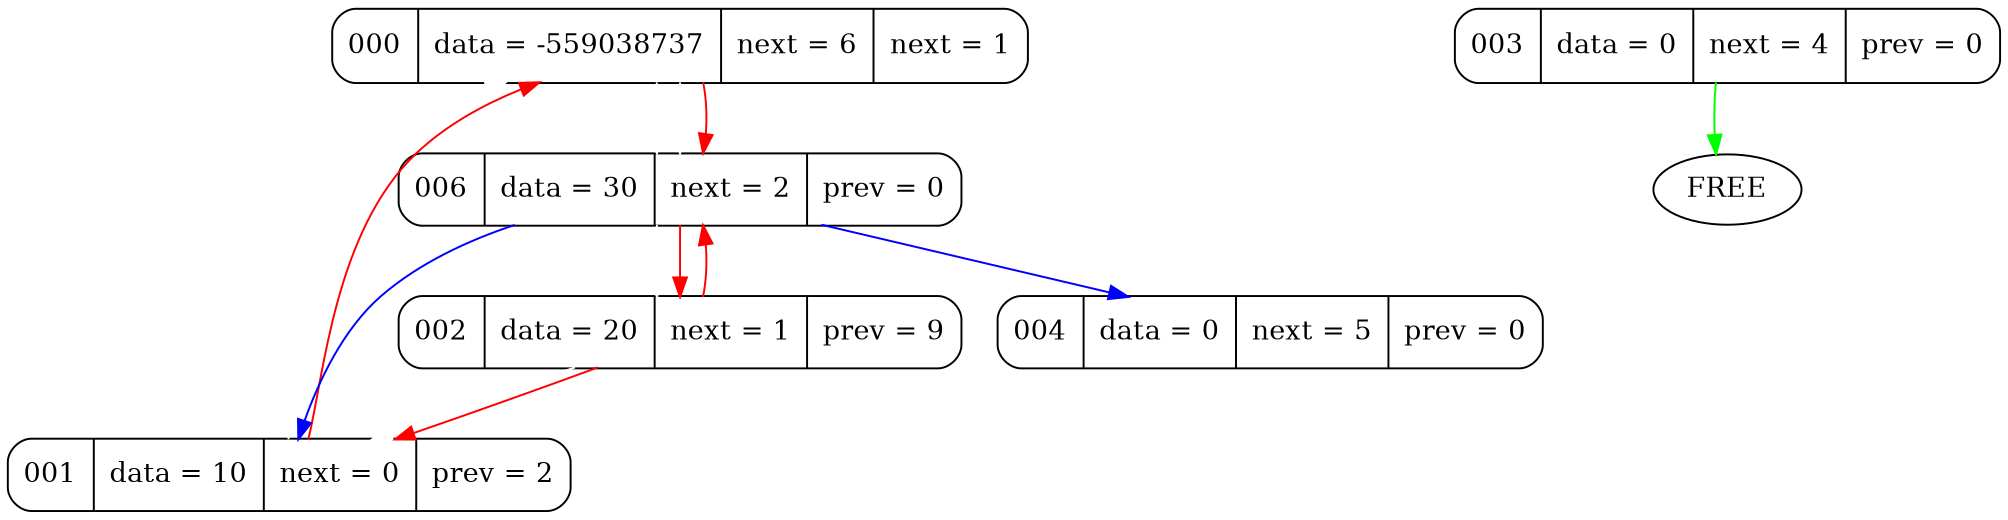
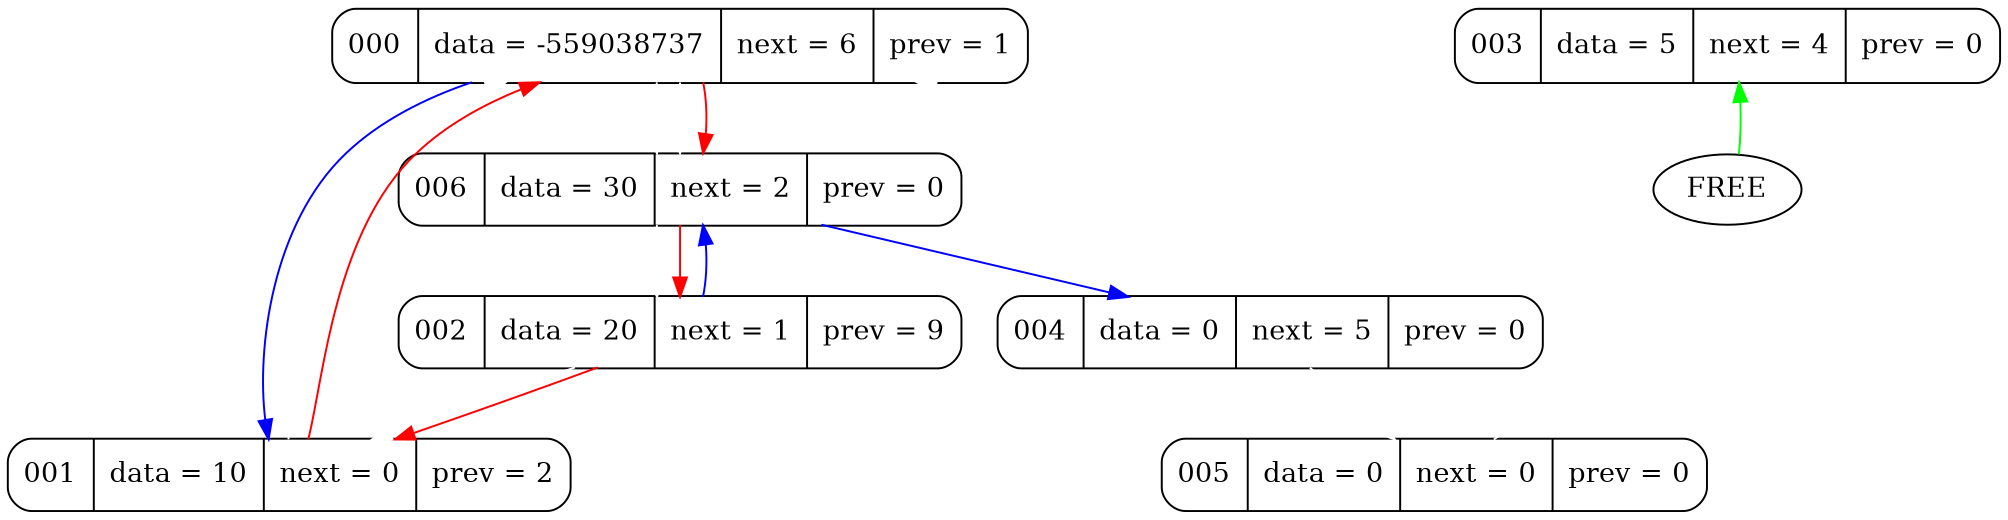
(951, 45) -> (951, 45)
(1617, 45) -> (1617, 45)
(1714, 109) -> (1741, 128)
(706, 271) -> (706, 271)
(383, 295) -> (304, 210)
none -> (1434, 475)
